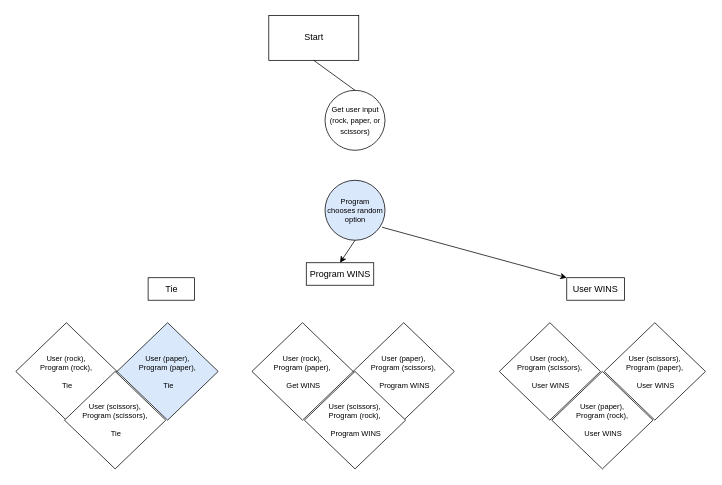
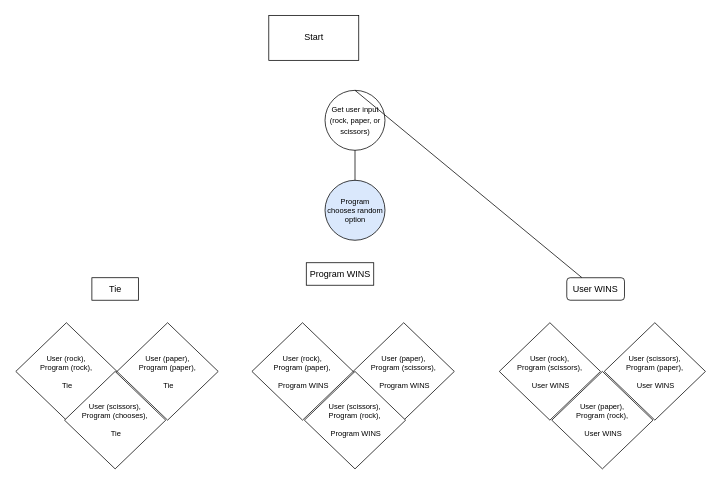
(335, 76) -> (468, 184)
none -> (355, 165)
(349, 250) -> none
(472, 252) -> none
(171, 289) -> (115, 289)
(596, 289) -> (596, 289)
(167, 372) -> (167, 372)
(302, 372) -> (302, 372)
(115, 420) -> (115, 420)
